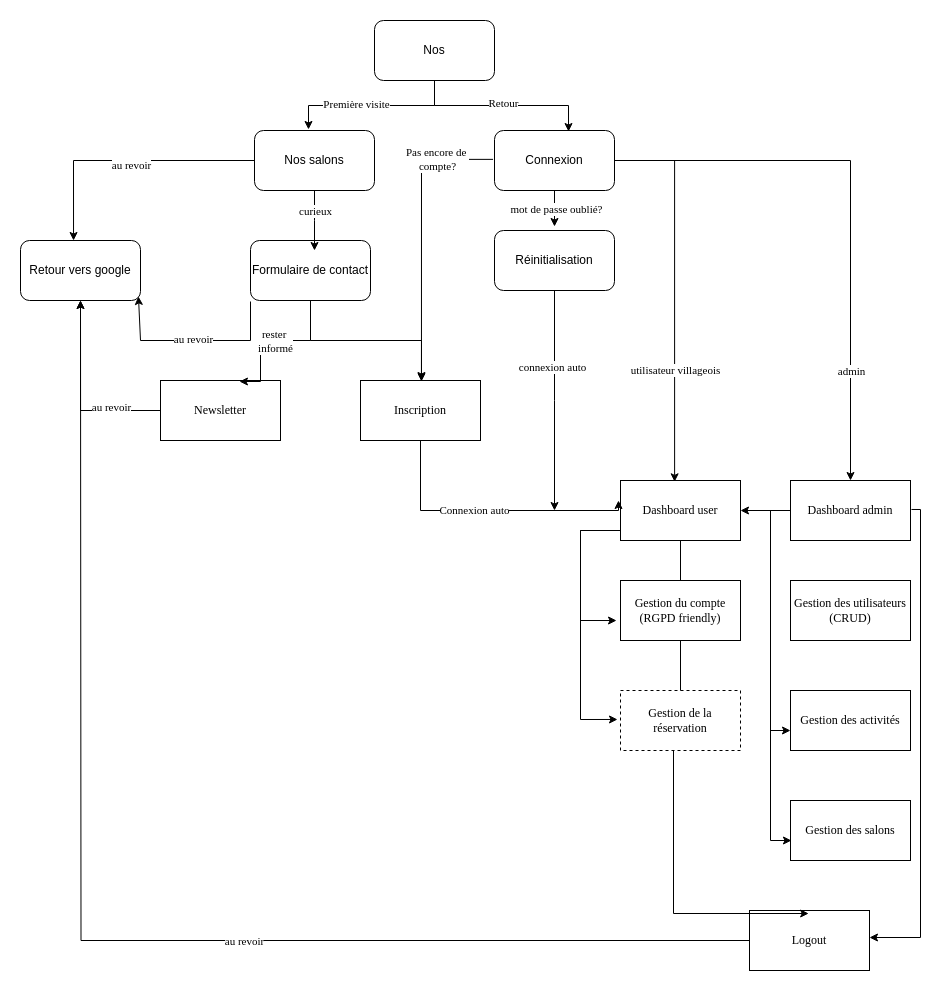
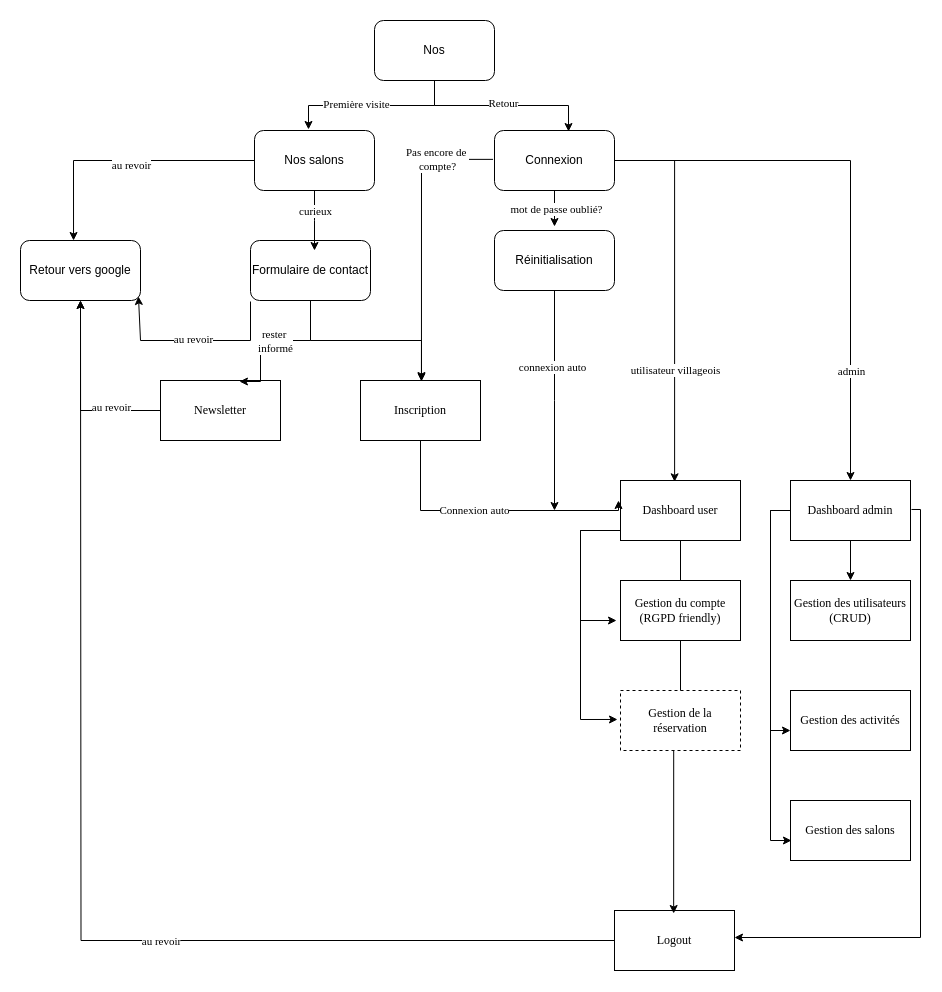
(758, 511) -> (851, 557)
(810, 941) -> (675, 941)
